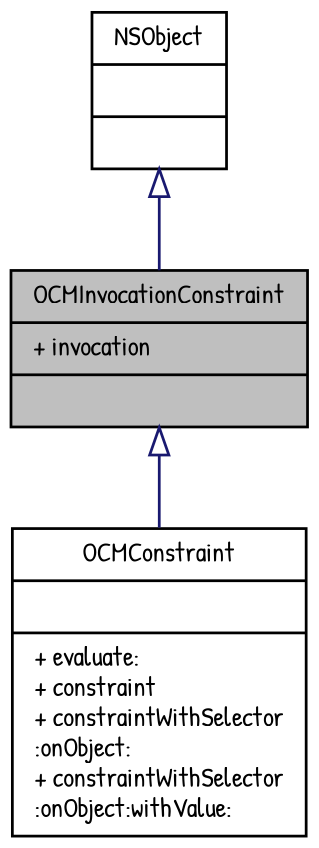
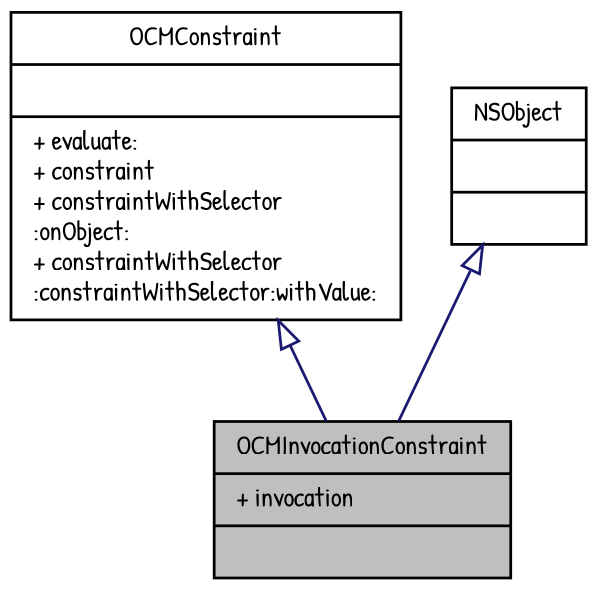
(159, 492) -> (308, 383)
(135, 809) -> (206, 292)
